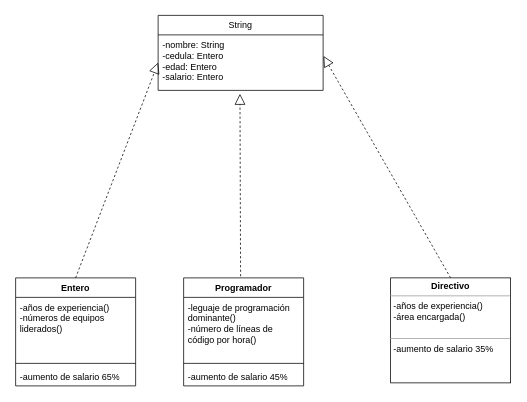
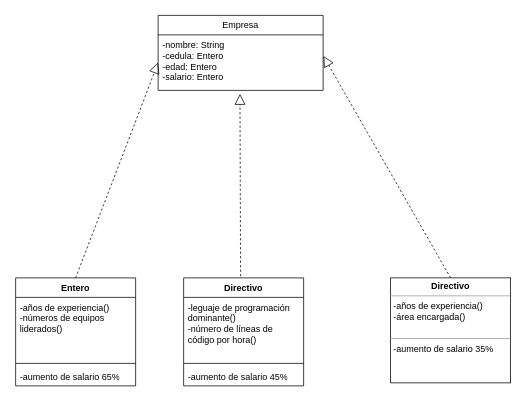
(240, 25) -> (240, 25)
(243, 289) -> (243, 289)
